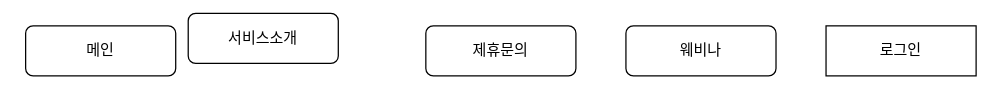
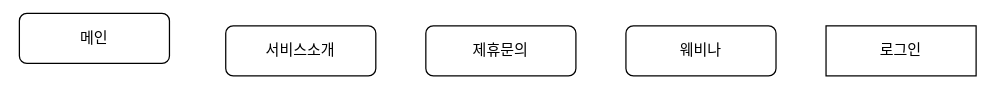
(263, 38) -> (301, 51)
(101, 51) -> (94, 38)
